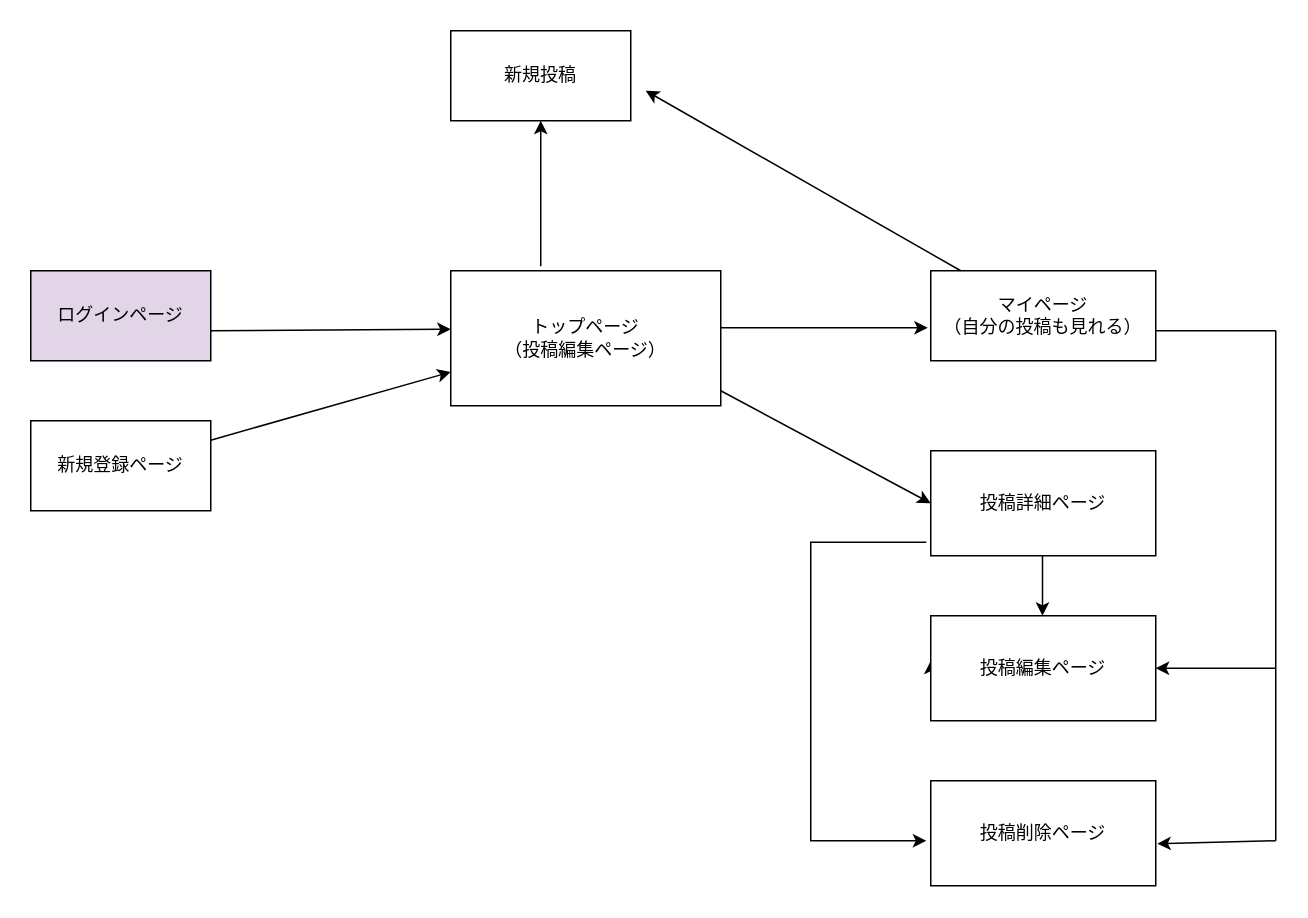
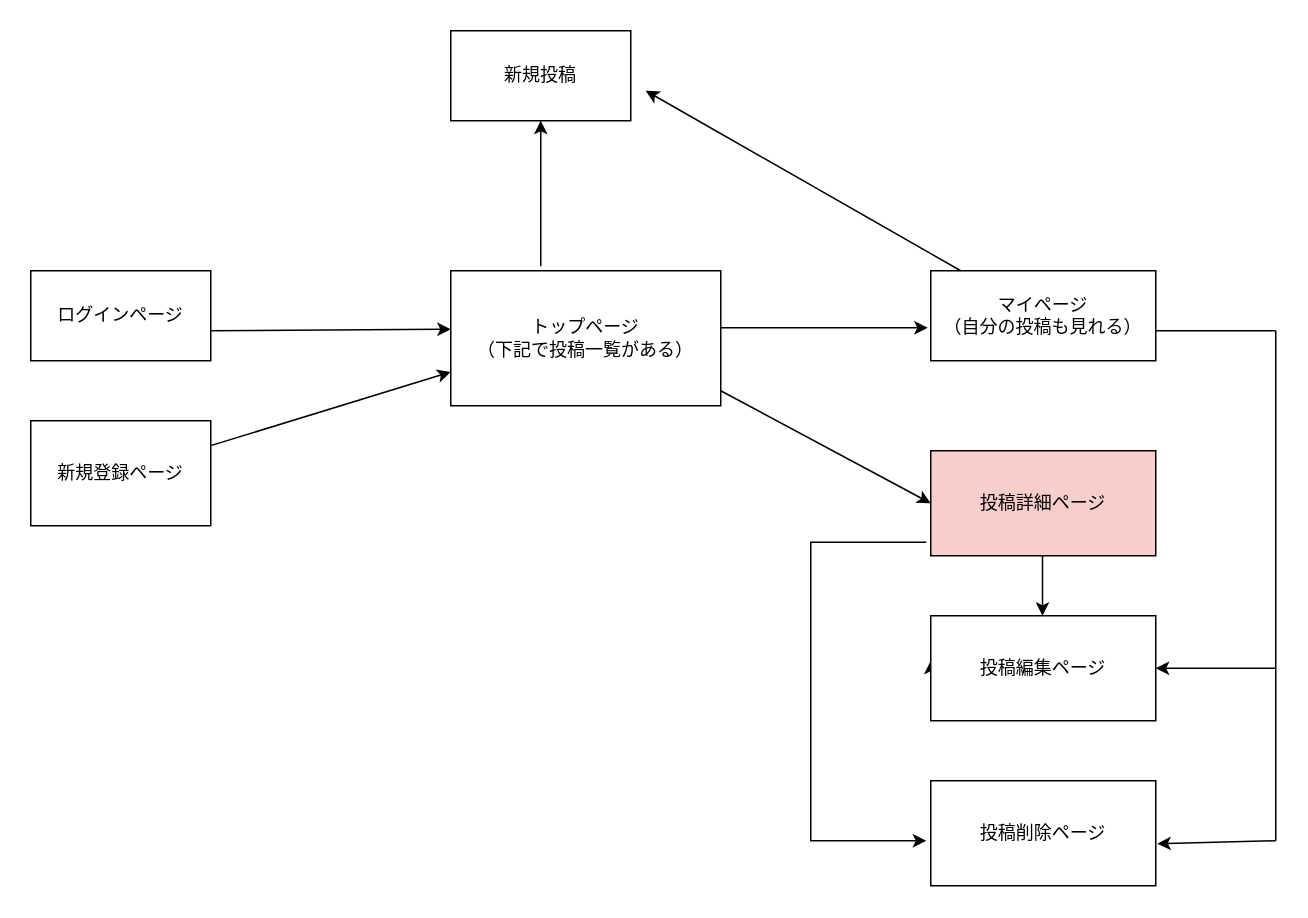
(121, 316) -> (121, 316)
(586, 338) -> (586, 338)
(121, 466) -> (121, 473)
(1043, 503) -> (1043, 503)
